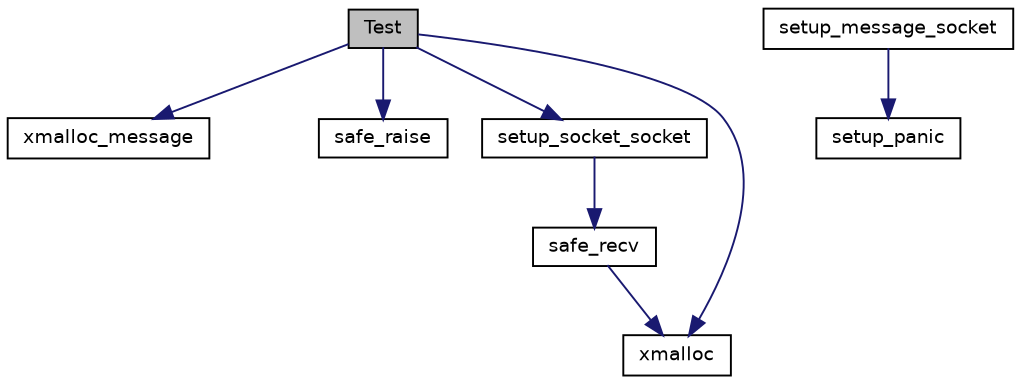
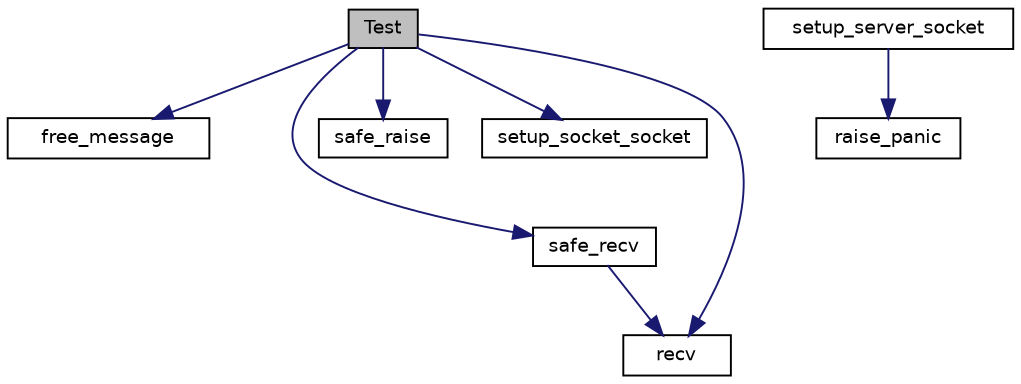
(888, 29) -> (888, 29)
(109, 138) -> (109, 138)
(888, 138) -> (888, 138)
(594, 183) -> (337, 184)
(677, 355) -> (677, 355)
